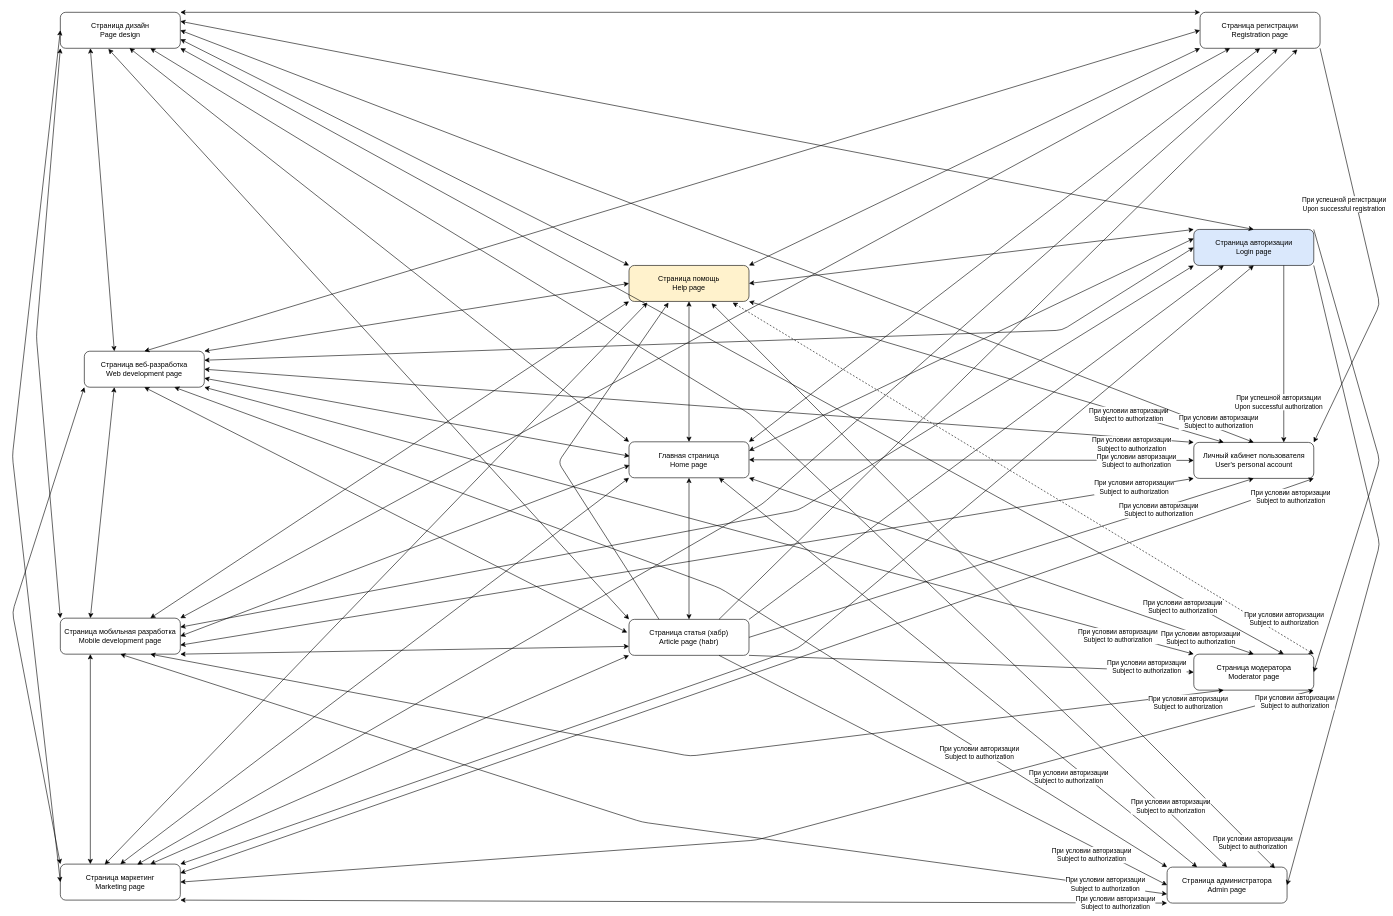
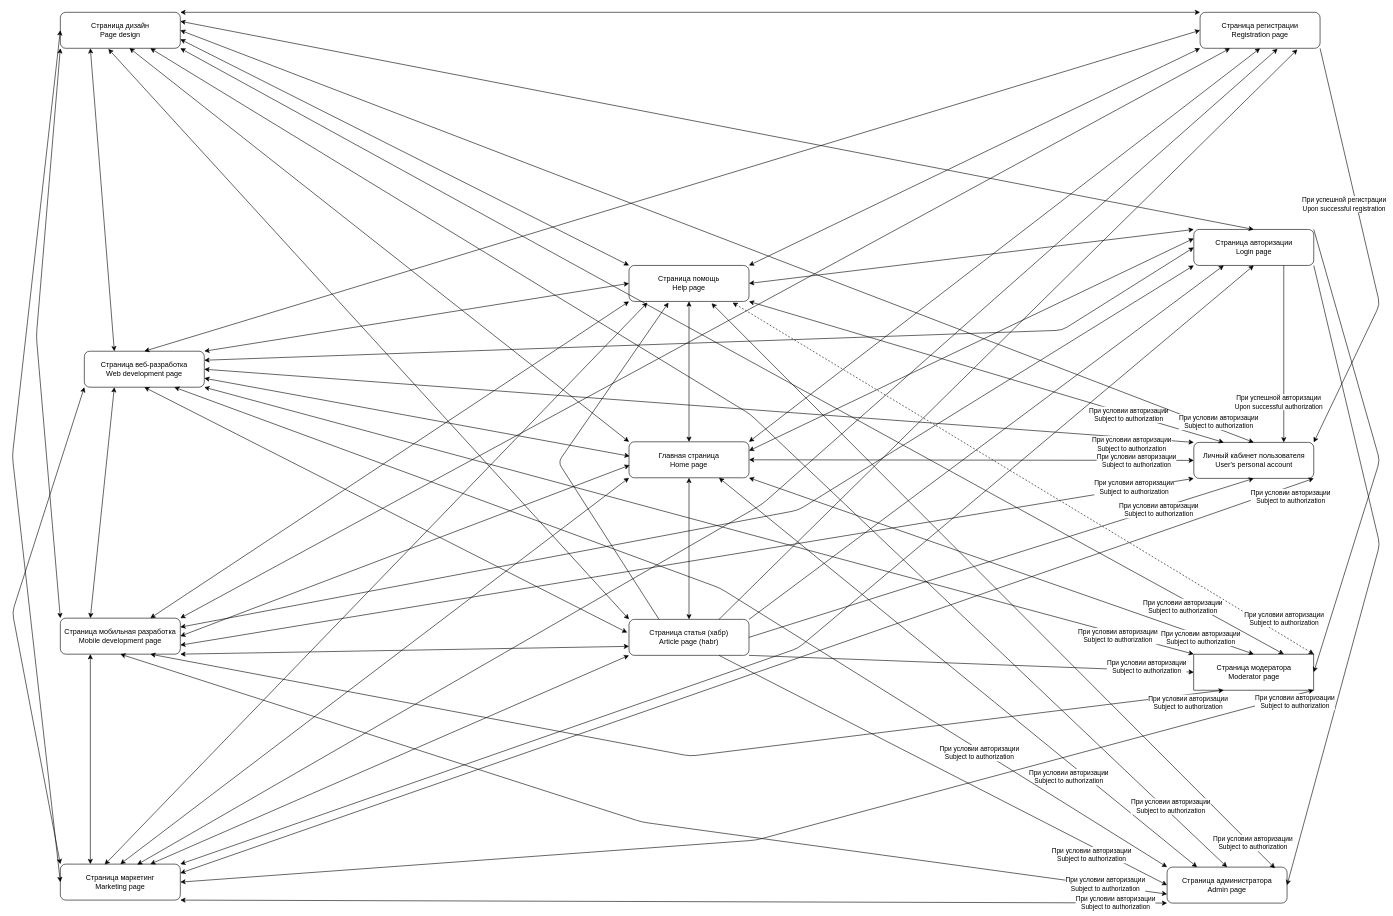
(1254, 248) -> (1254, 248)
(689, 284) -> (689, 284)
(1254, 672) -> (1254, 672)
